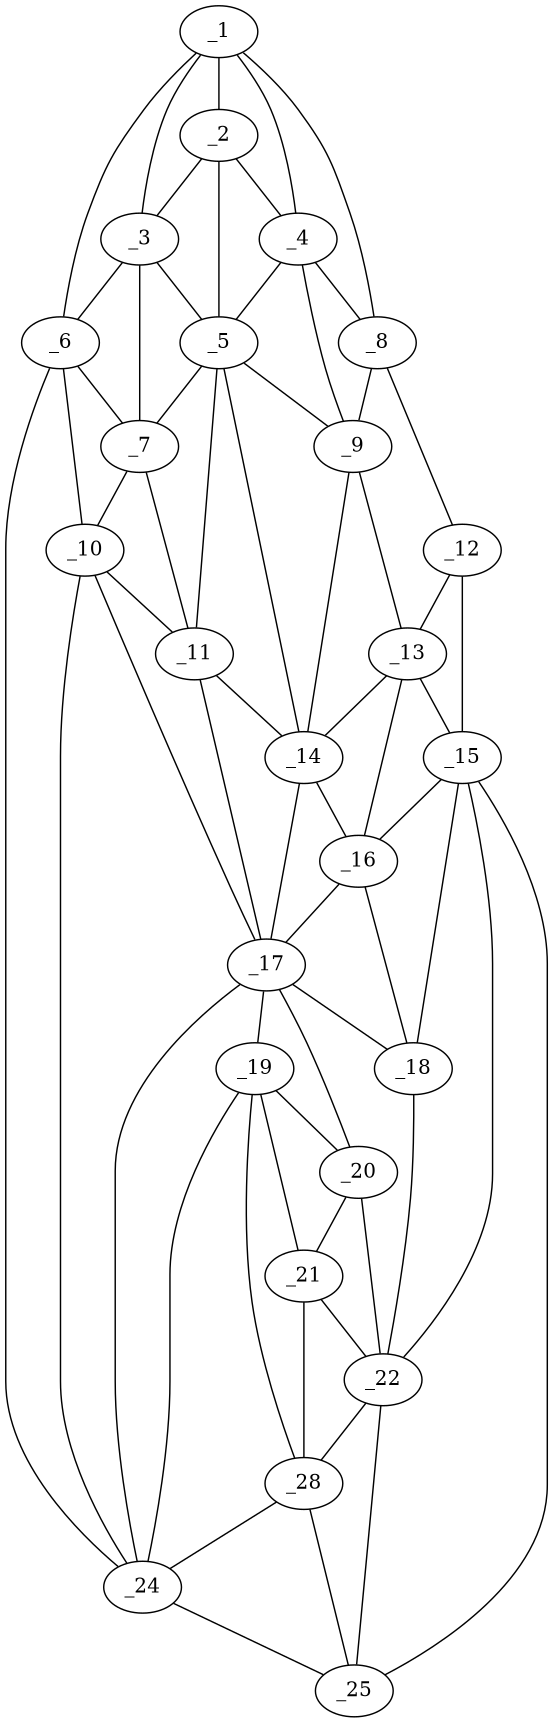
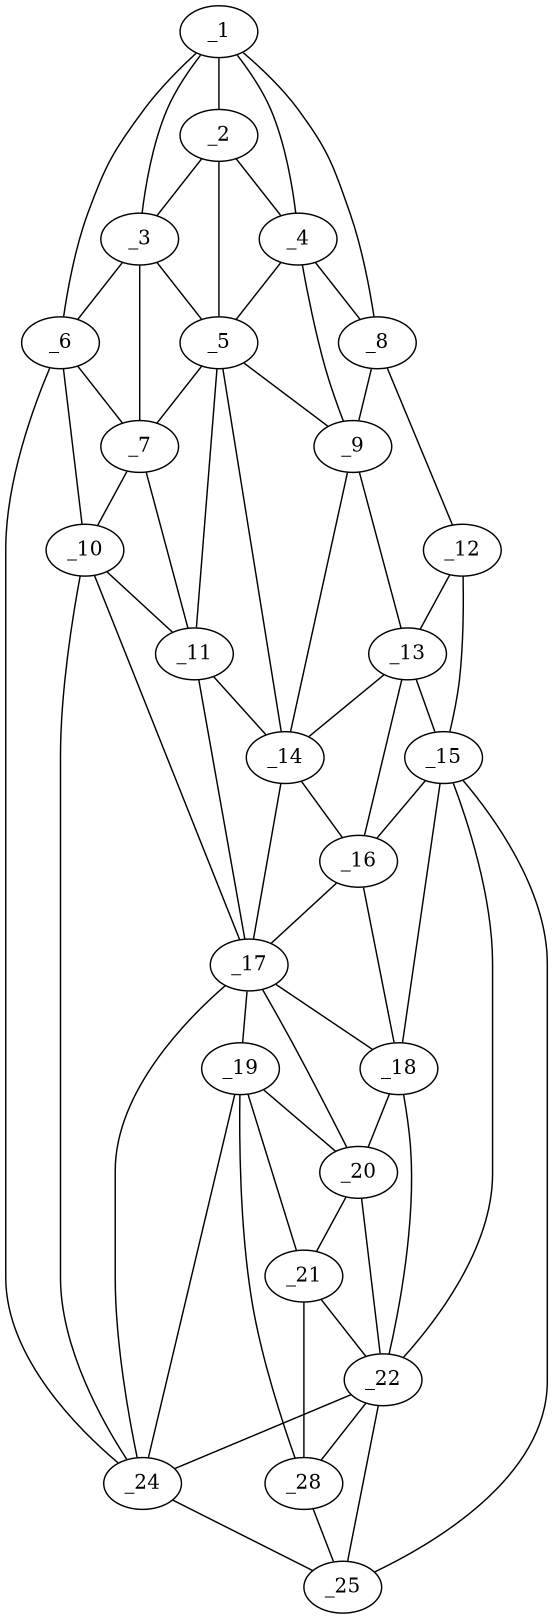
none -> (379, 1121)
(223, 1535) -> (263, 1432)
